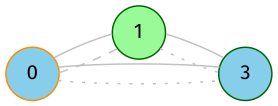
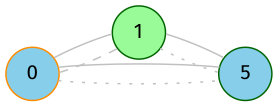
(245, 74) -> (245, 74)
